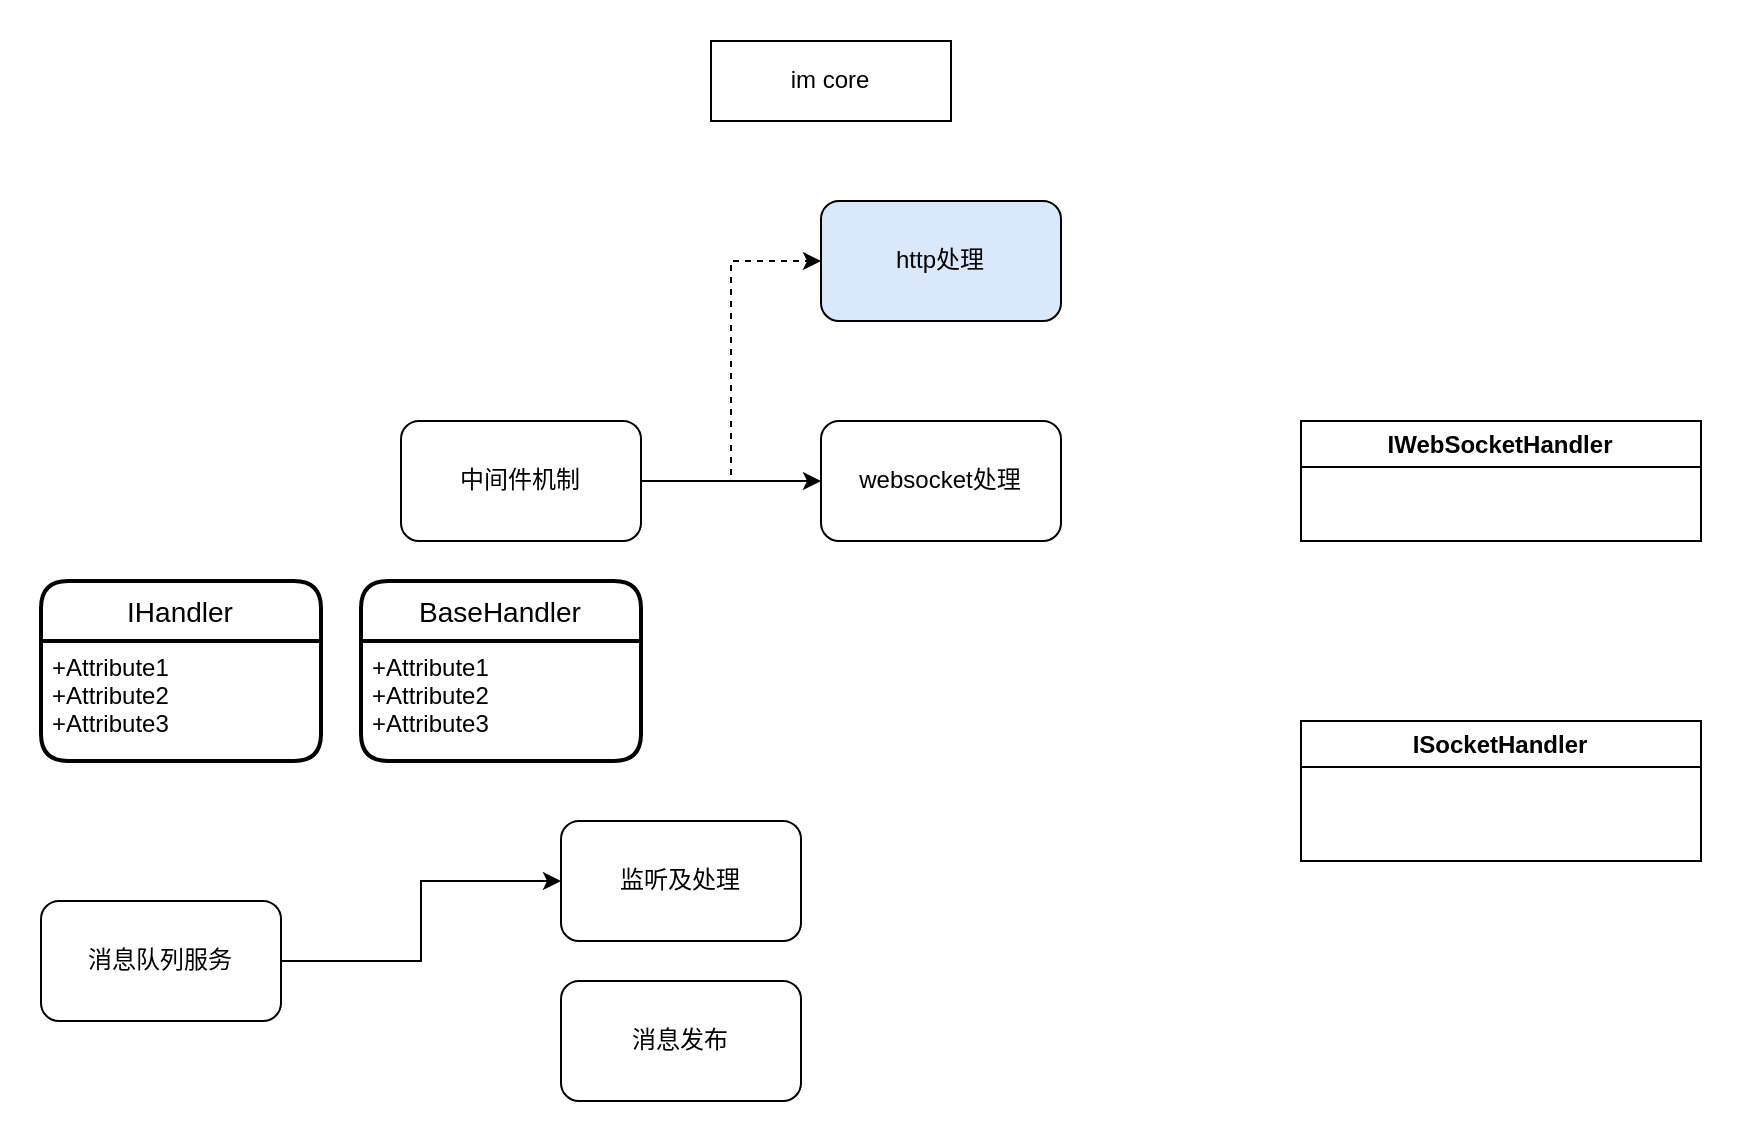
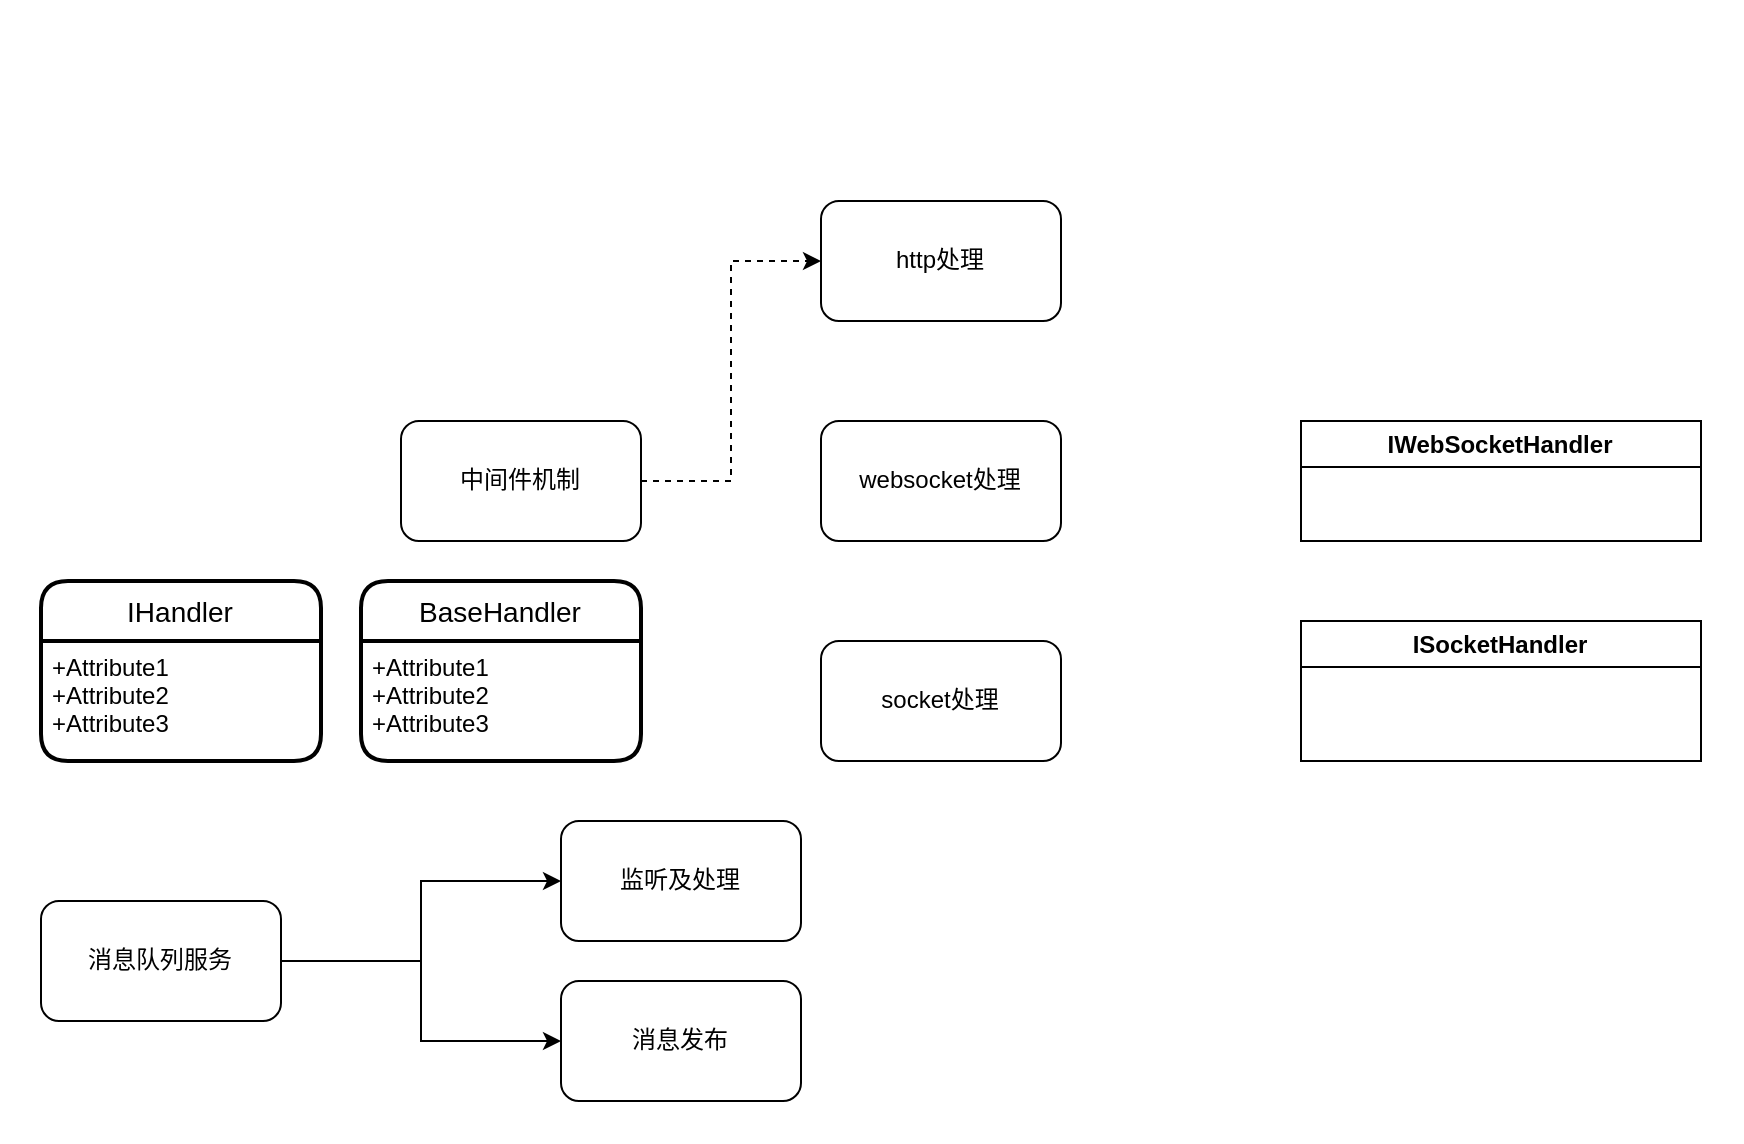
(831, 81) -> none
(941, 261) -> (941, 261)
(771, 481) -> none
none -> (941, 701)
(1501, 791) -> (1501, 691)
none -> (446, 1041)
